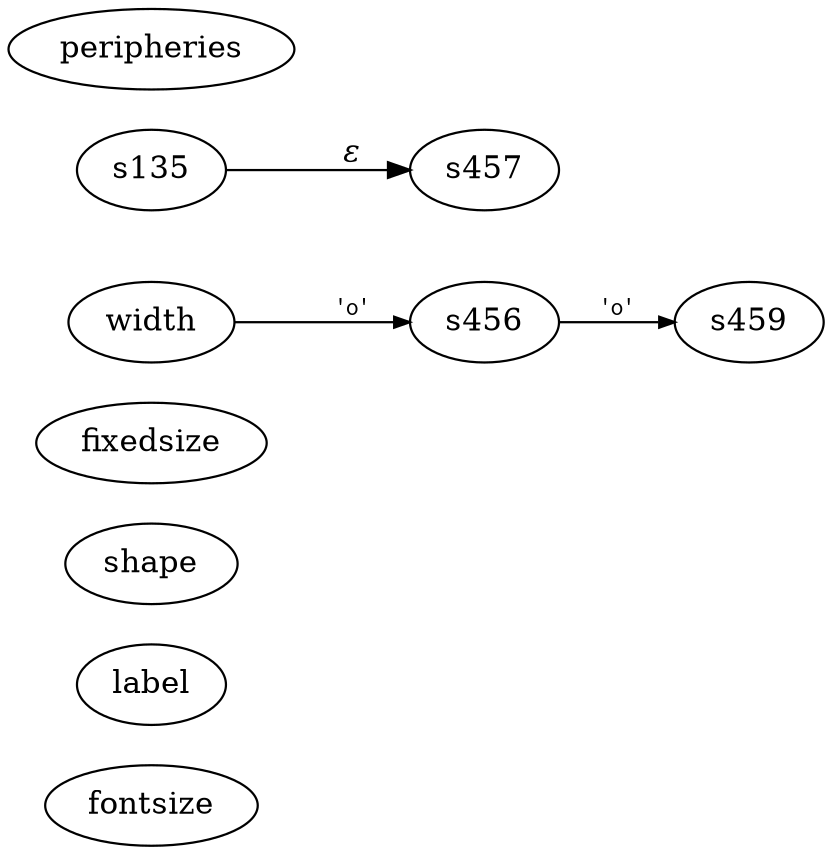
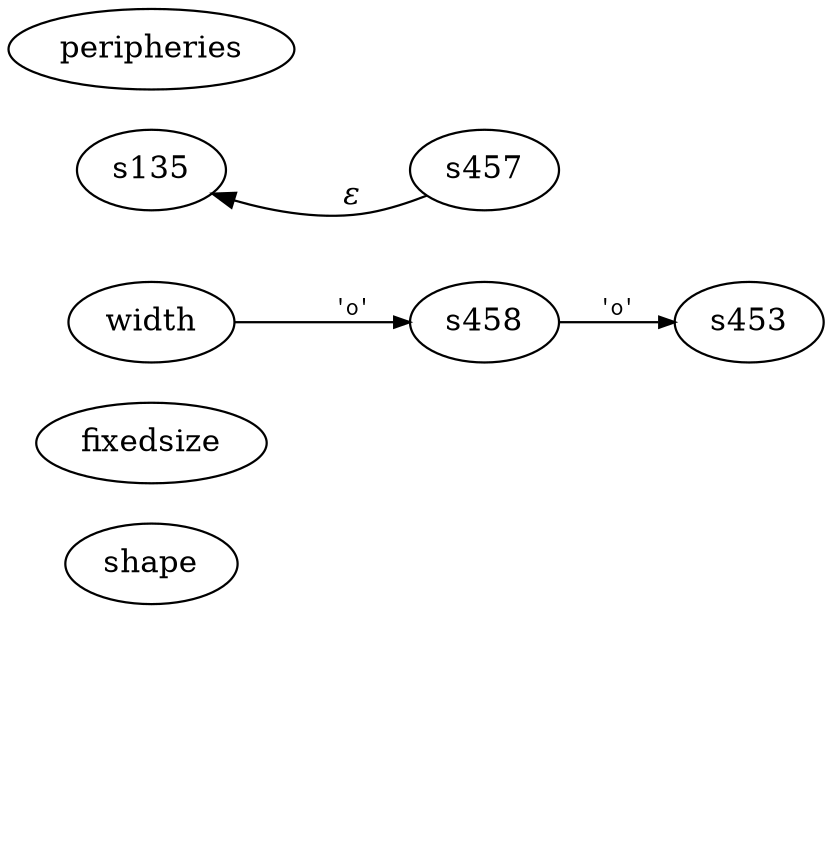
(307, 170) -> (331, 216)
(485, 322) -> (485, 322)
(749, 322) -> (749, 322)
(151, 685) -> none
(151, 805) -> none
